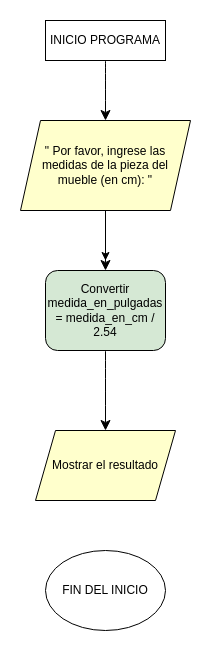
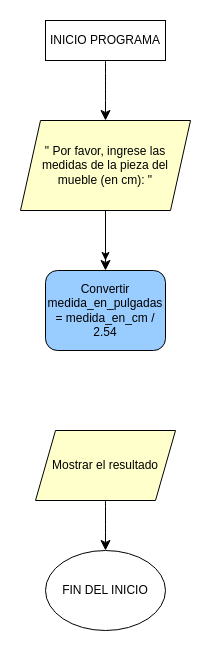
(106, 311) -> (106, 311)
(106, 387) -> none
none -> (106, 522)
